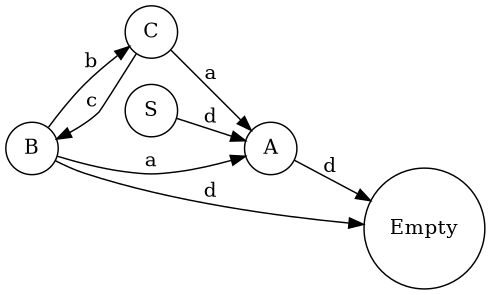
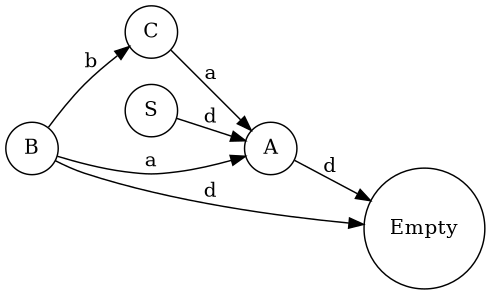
(108, 98) -> none
